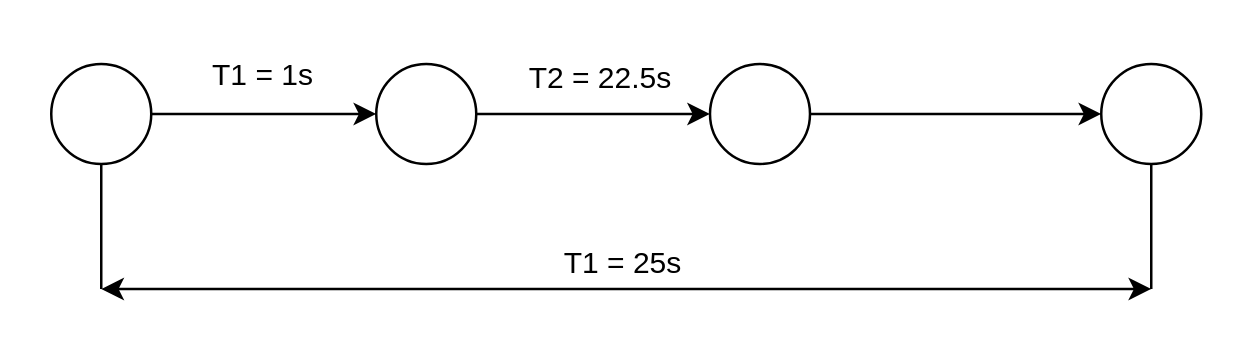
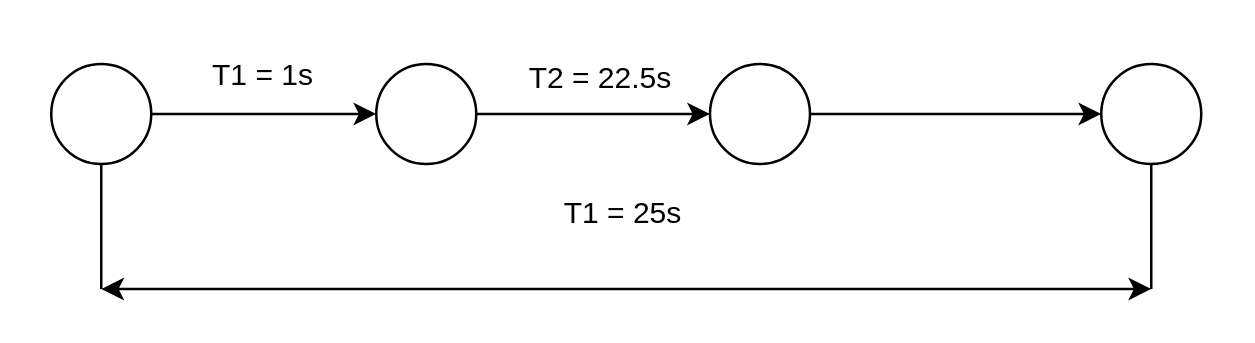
(623, 264) -> (623, 214)
